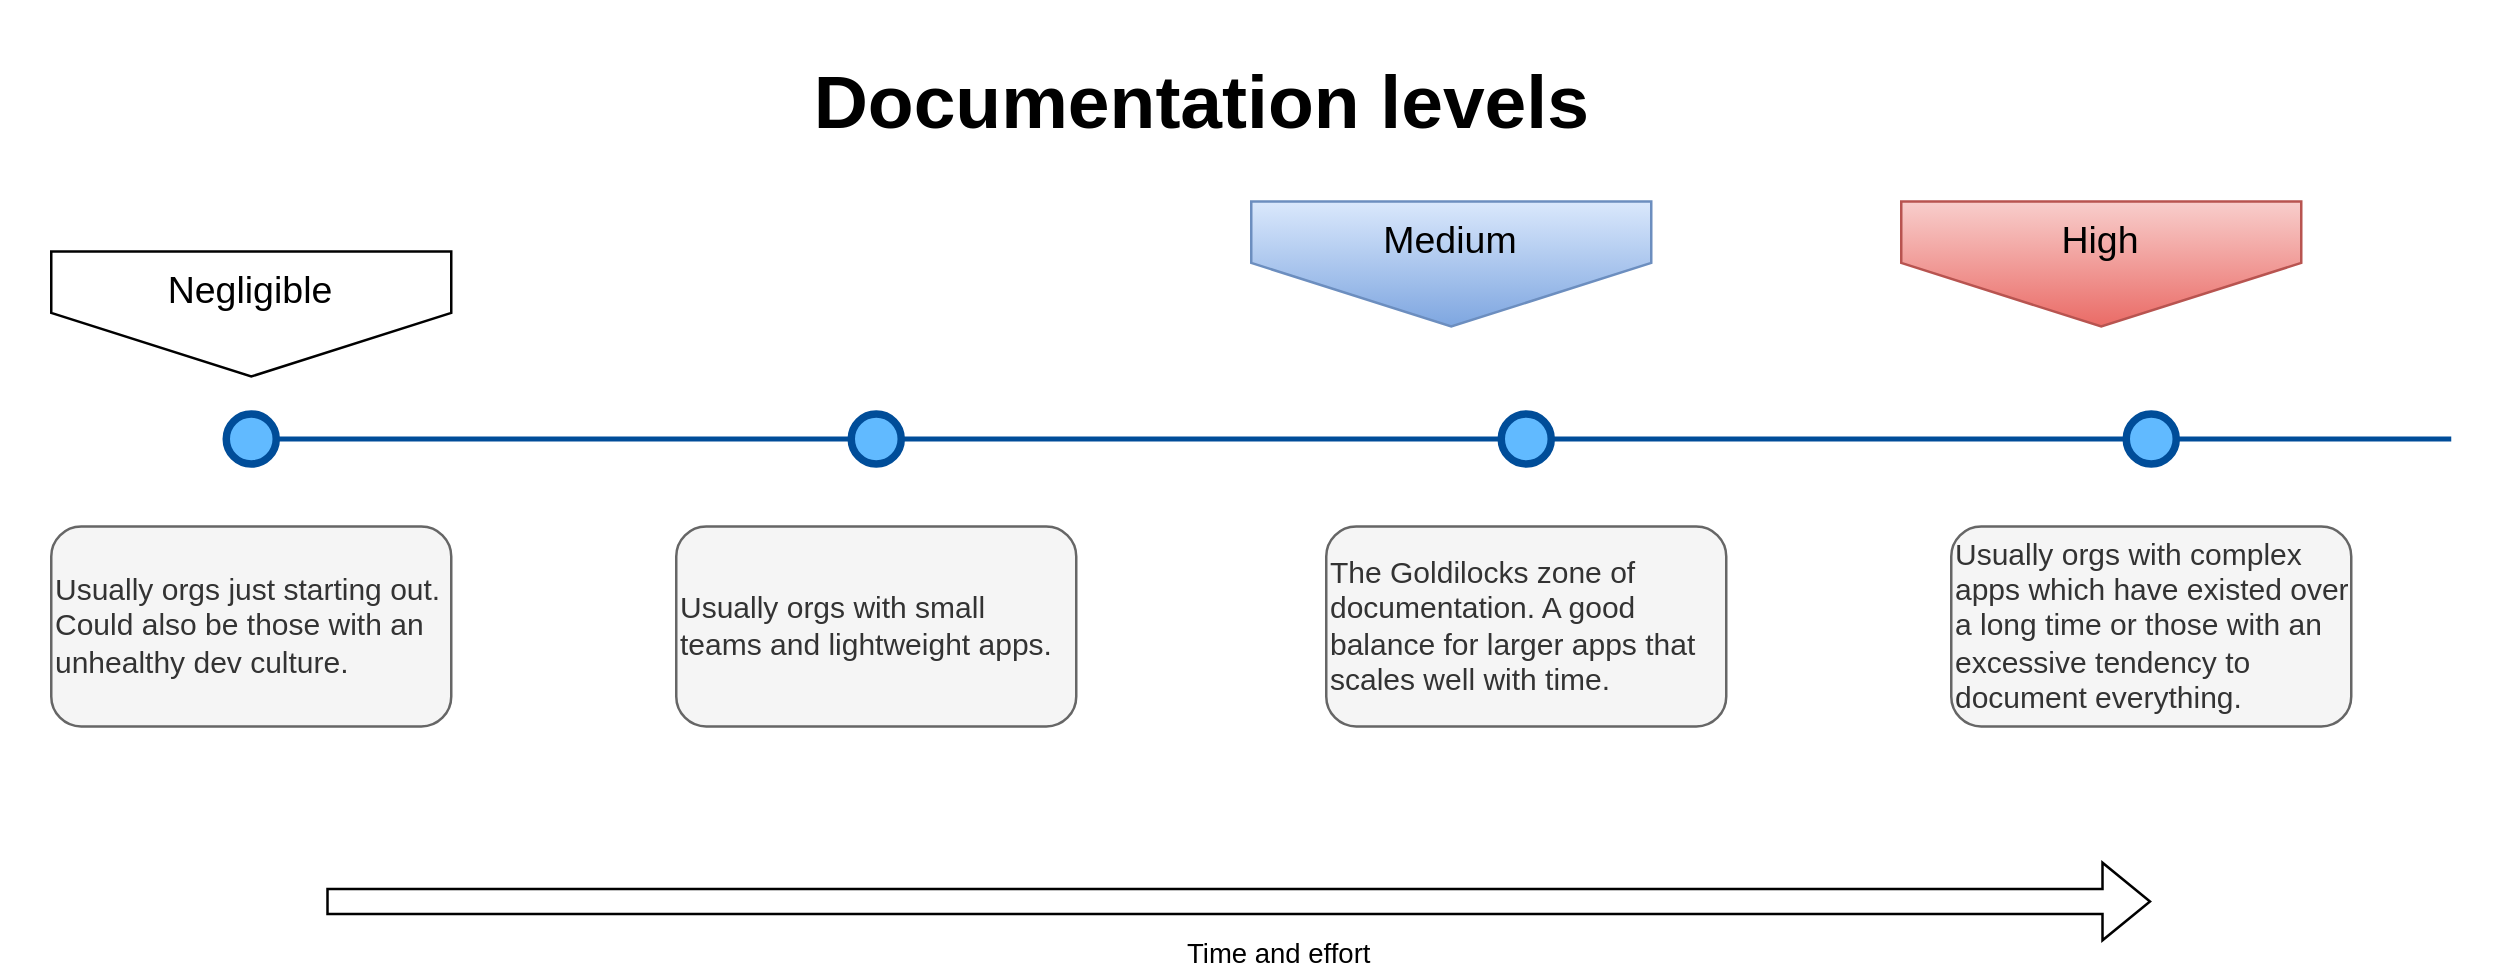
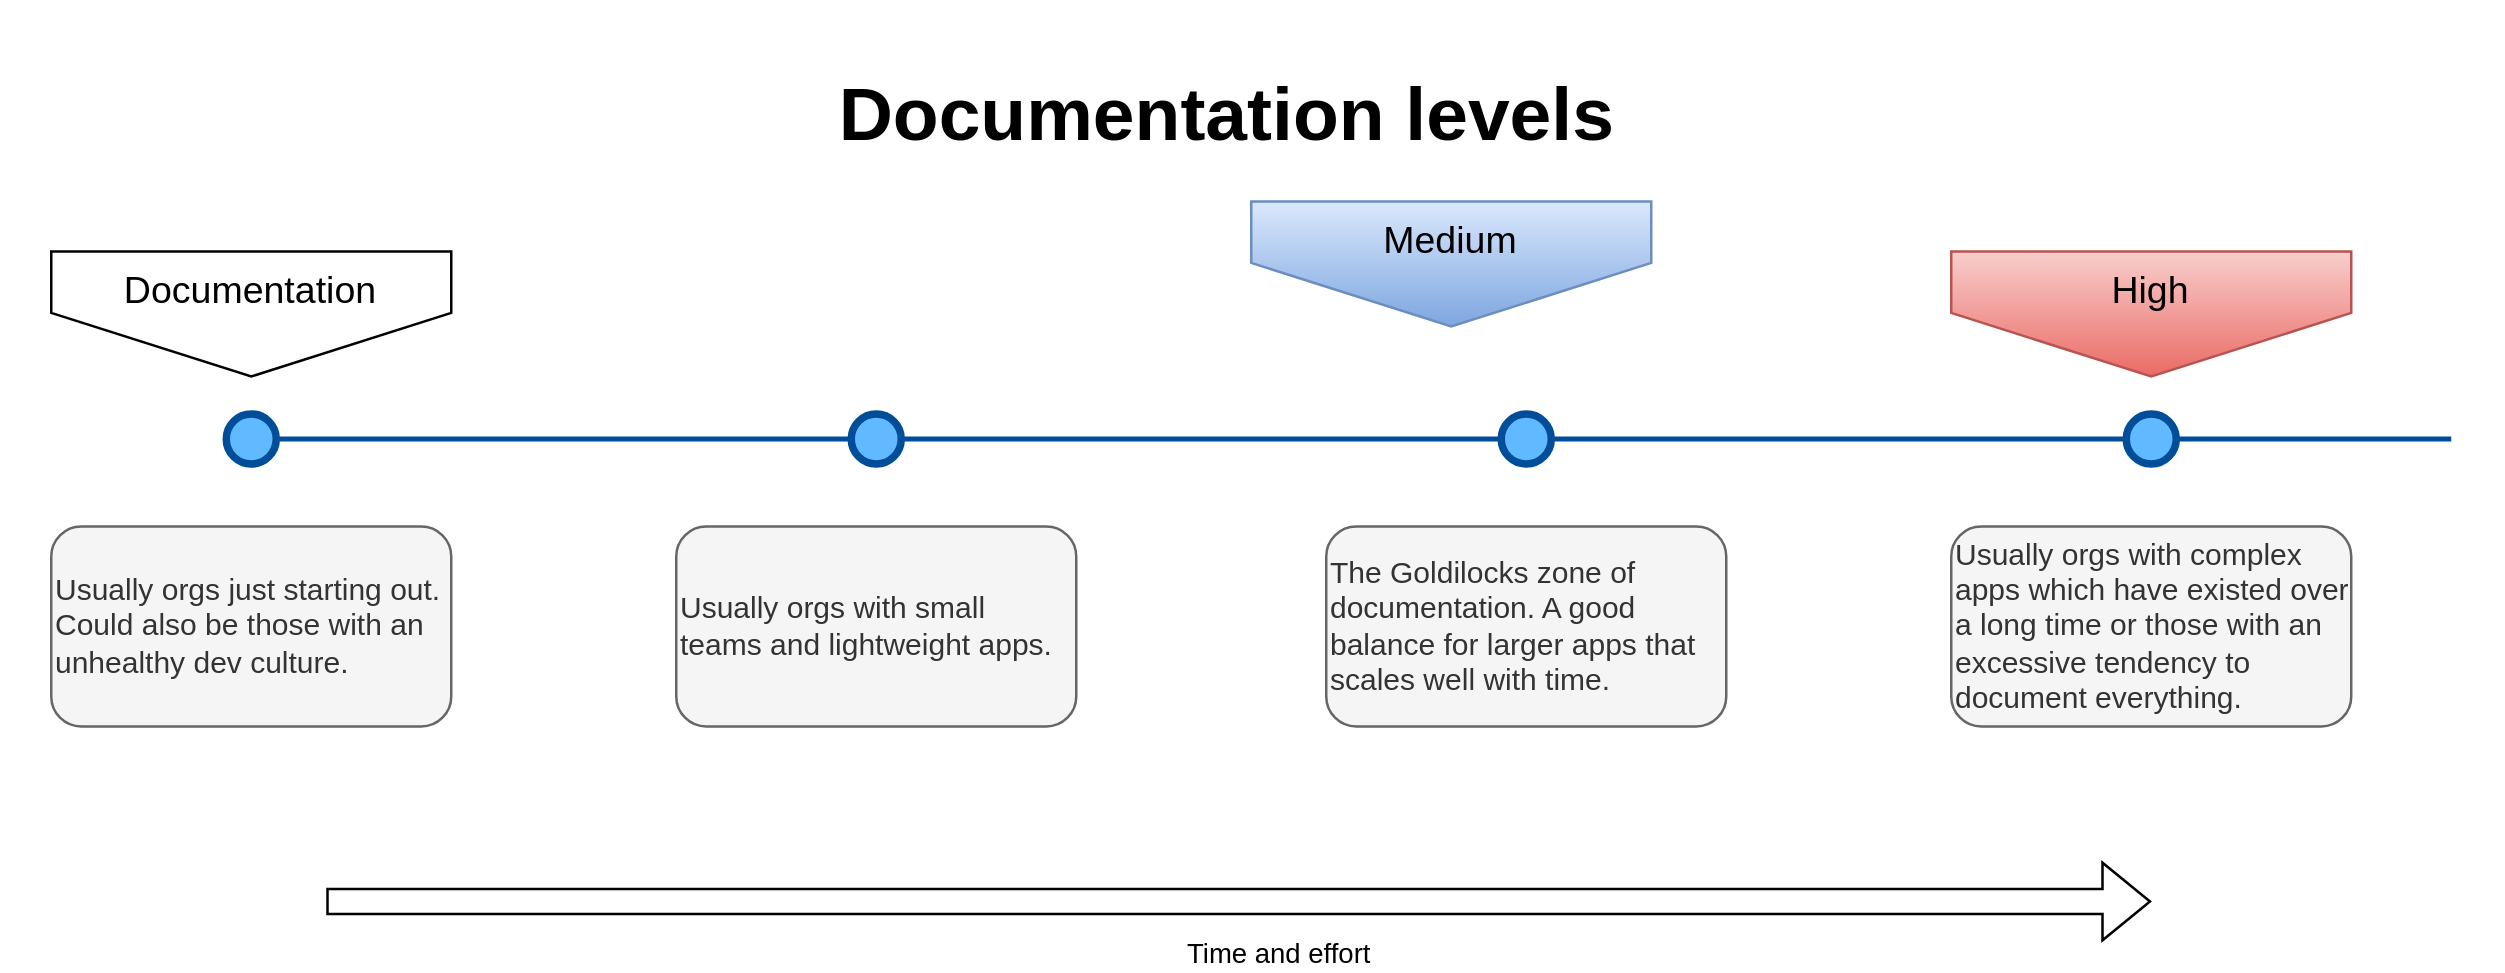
(1201, 101) -> (1226, 114)
(2101, 264) -> (2151, 314)
(251, 291) -> (251, 291)
